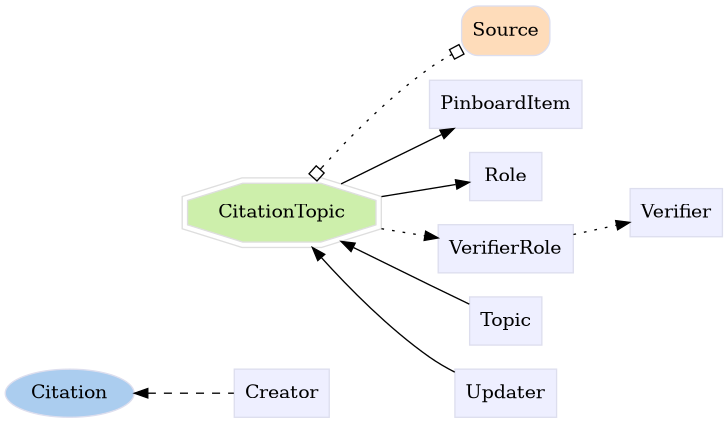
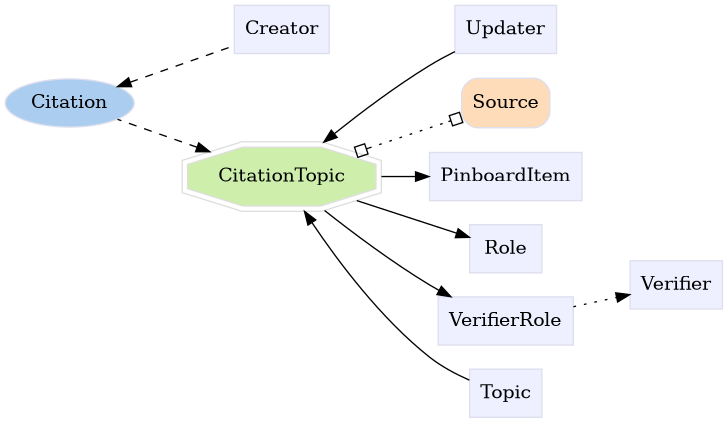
none -> (157, 133)
(403, 232) -> (380, 252)
